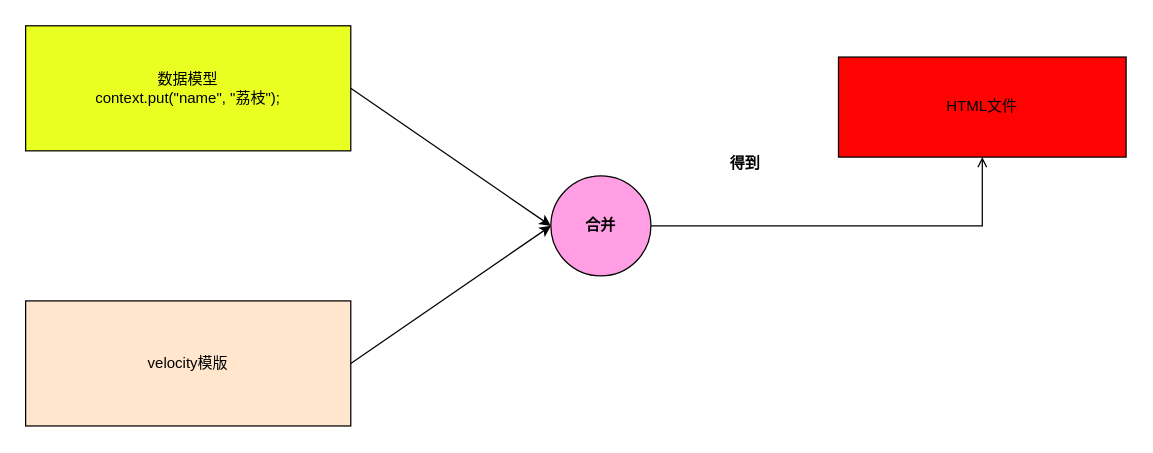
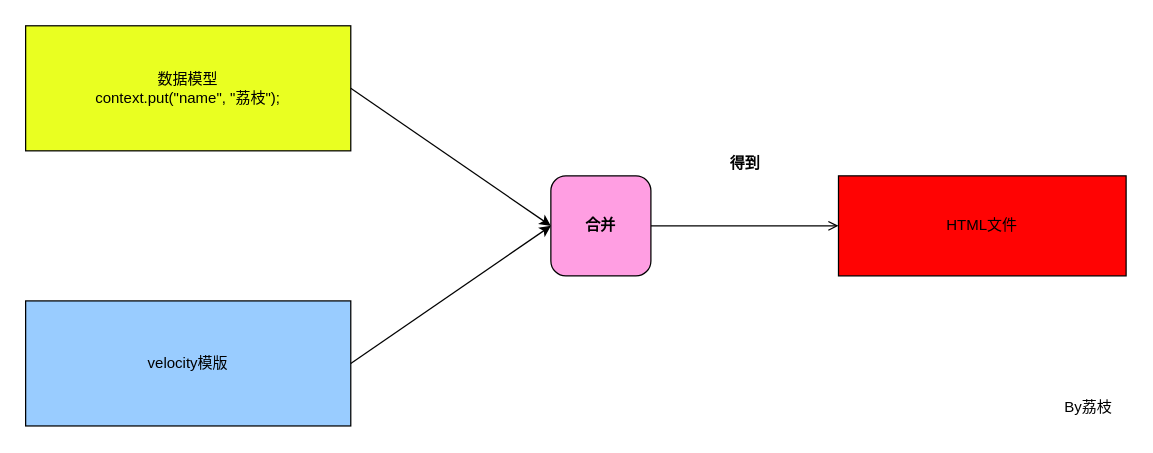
(982, 107) -> (982, 226)
(601, 226) -> (601, 226)
(188, 363) -> (188, 363)
none -> (1088, 407)
